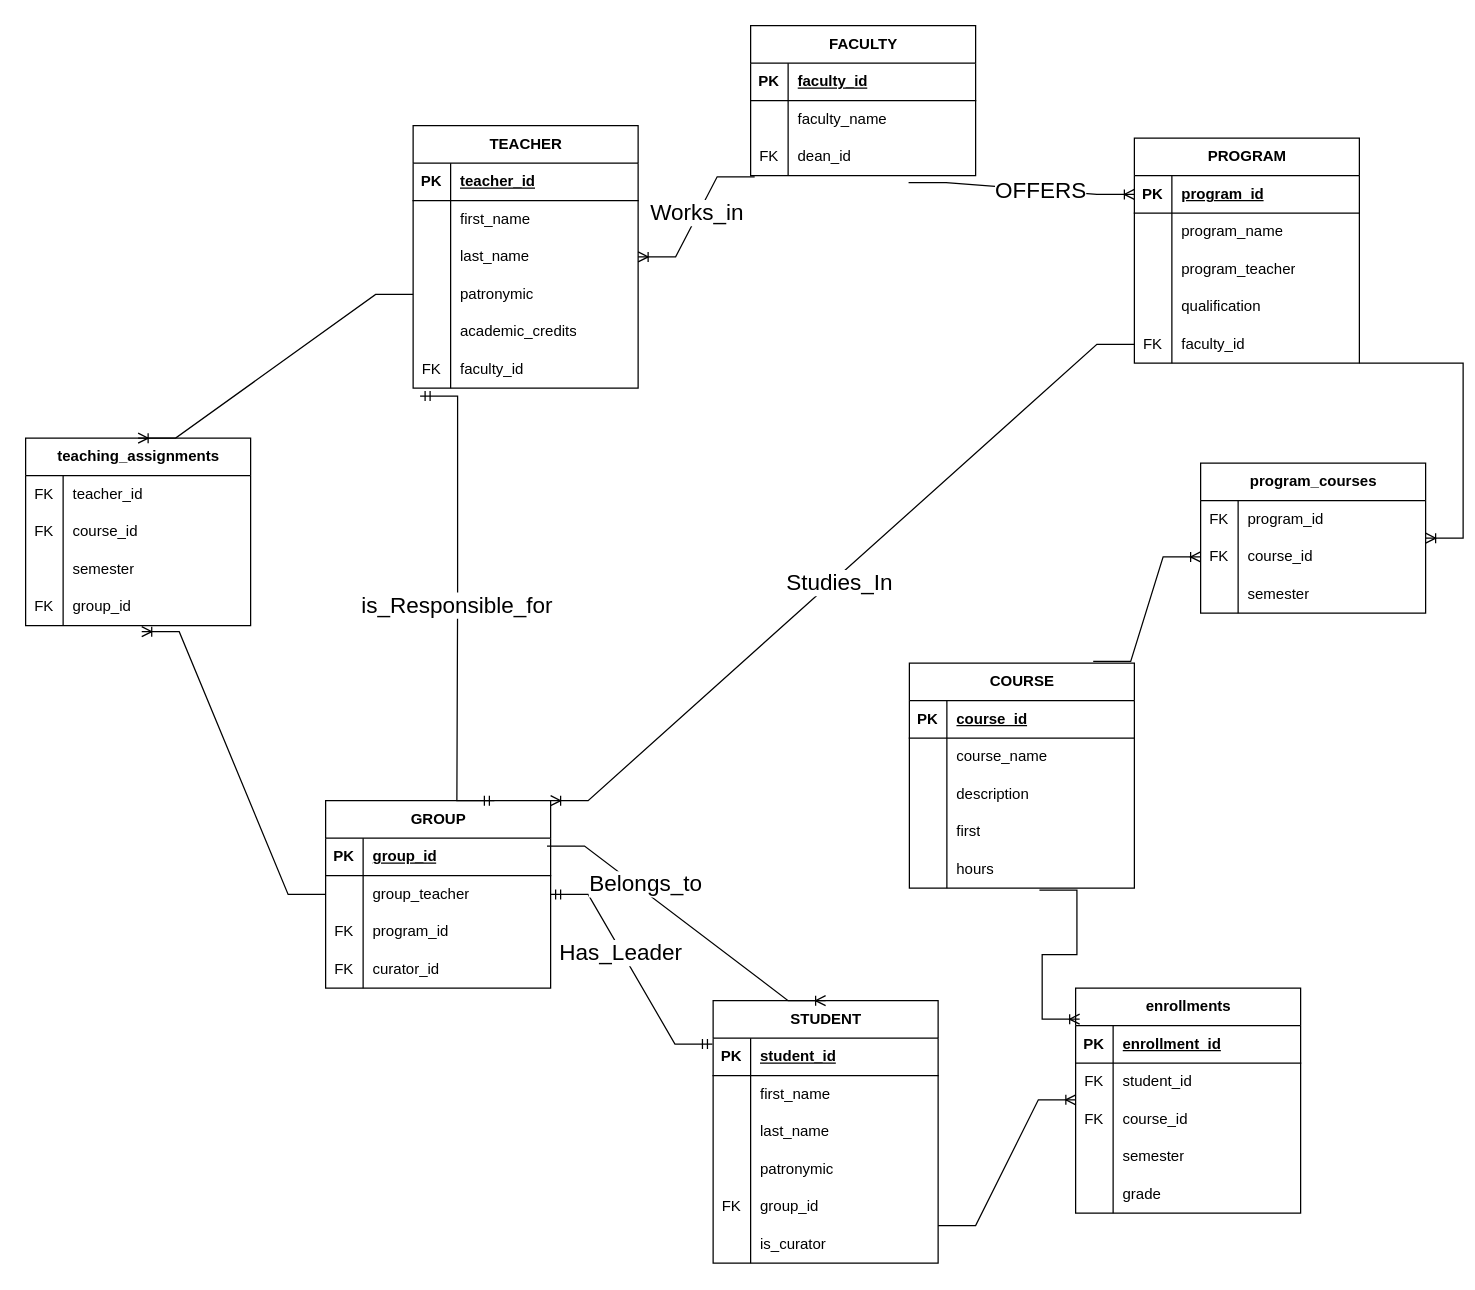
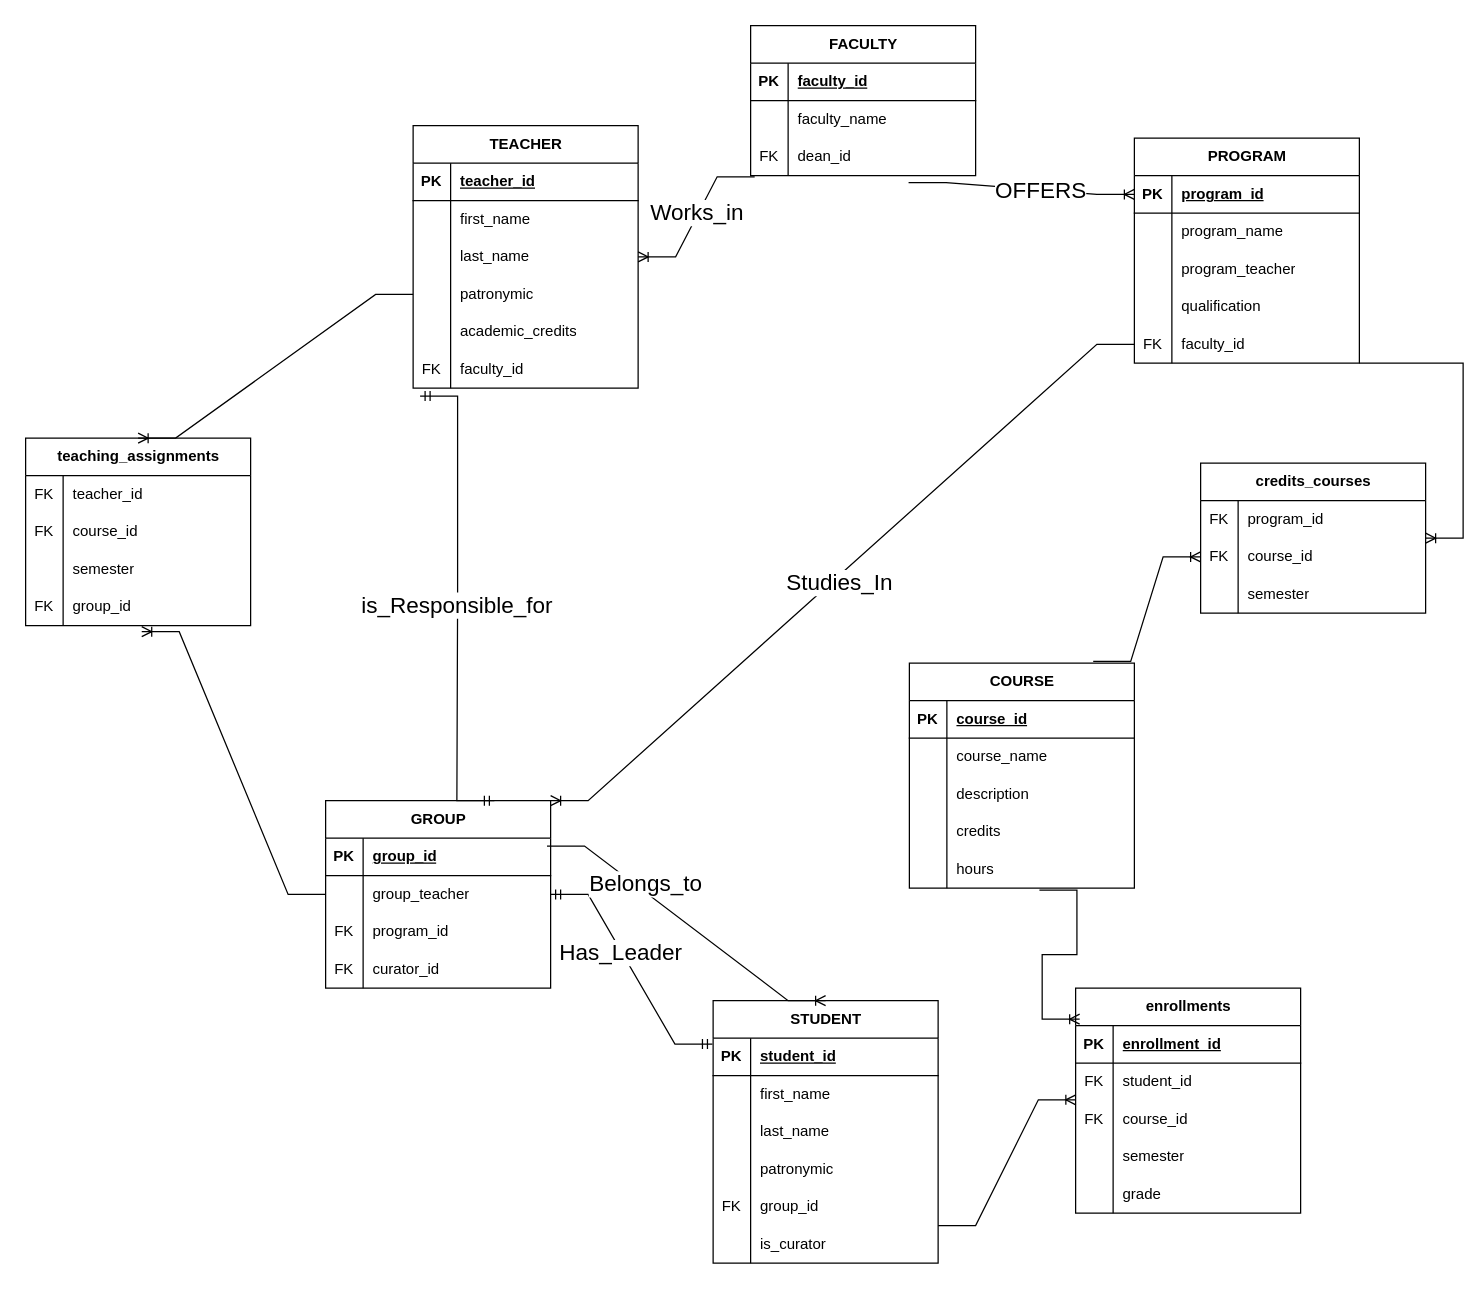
(1314, 482) -> (1314, 482)
(976, 832) -> (984, 832)
